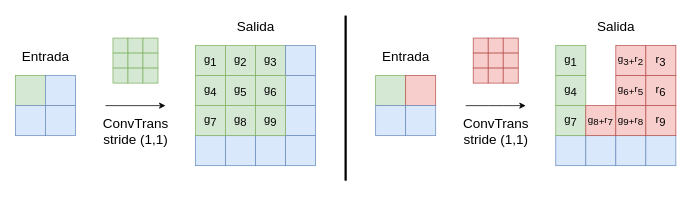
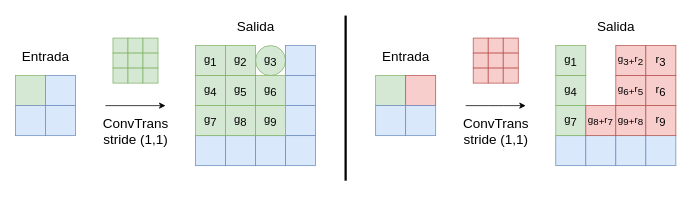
(270, 60) -> (270, 60)
